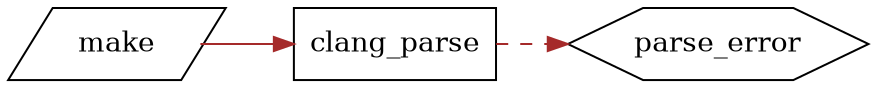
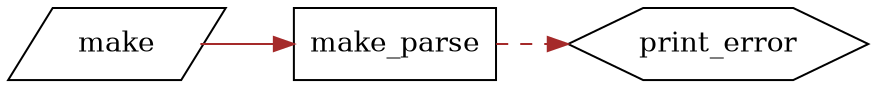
(395, 44) -> (395, 44)
(718, 44) -> (718, 44)
